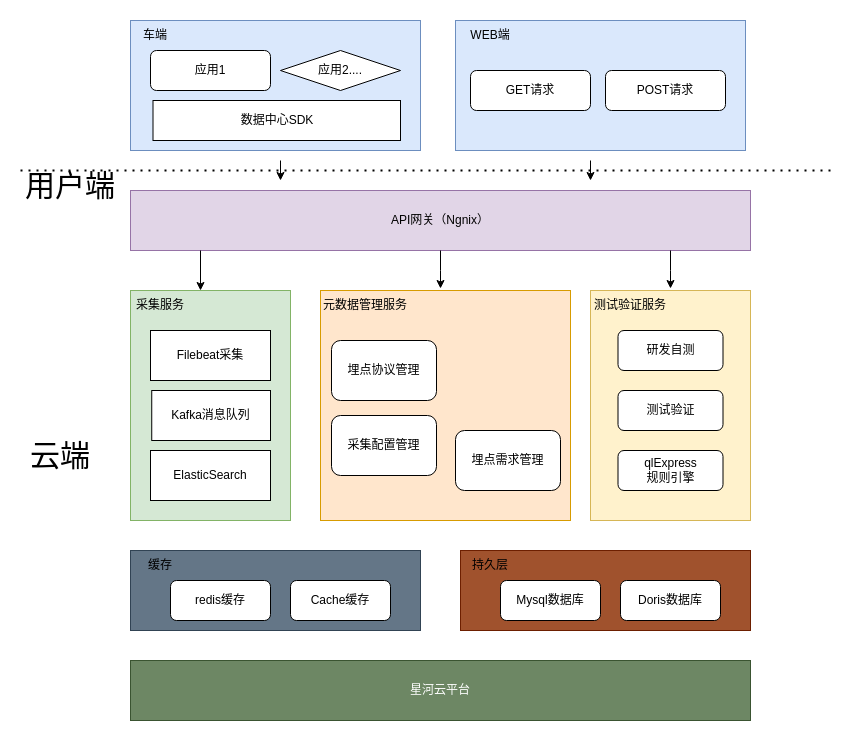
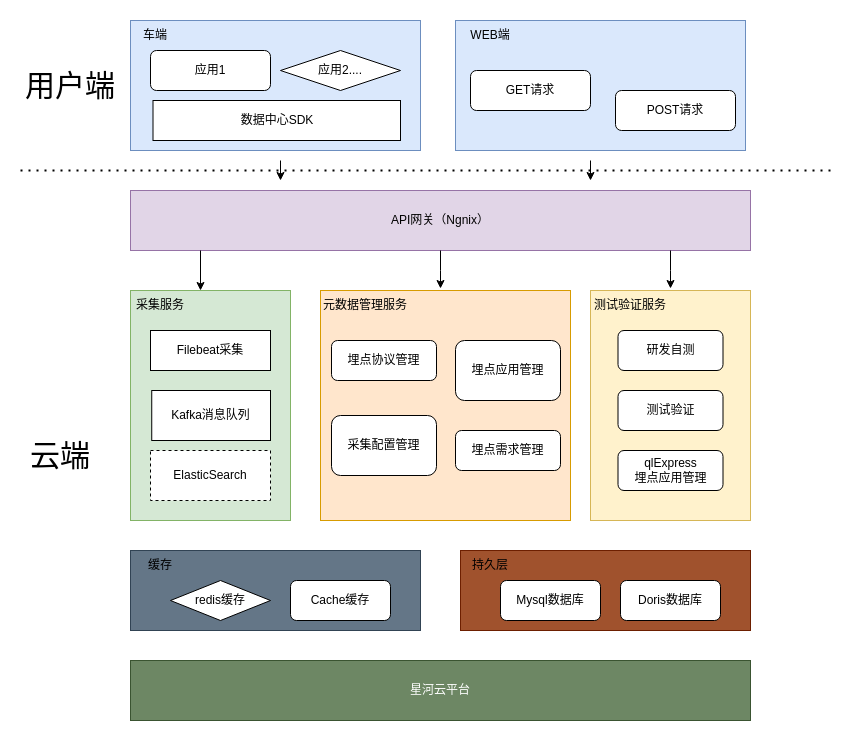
(666, 91) -> (676, 111)
(71, 186) -> (71, 86)
(211, 356) -> (211, 351)
(384, 371) -> (384, 361)
none -> (508, 371)
(508, 461) -> (508, 451)
(671, 471) -> (671, 471)
(211, 476) -> (211, 476)
(221, 601) -> (221, 601)
